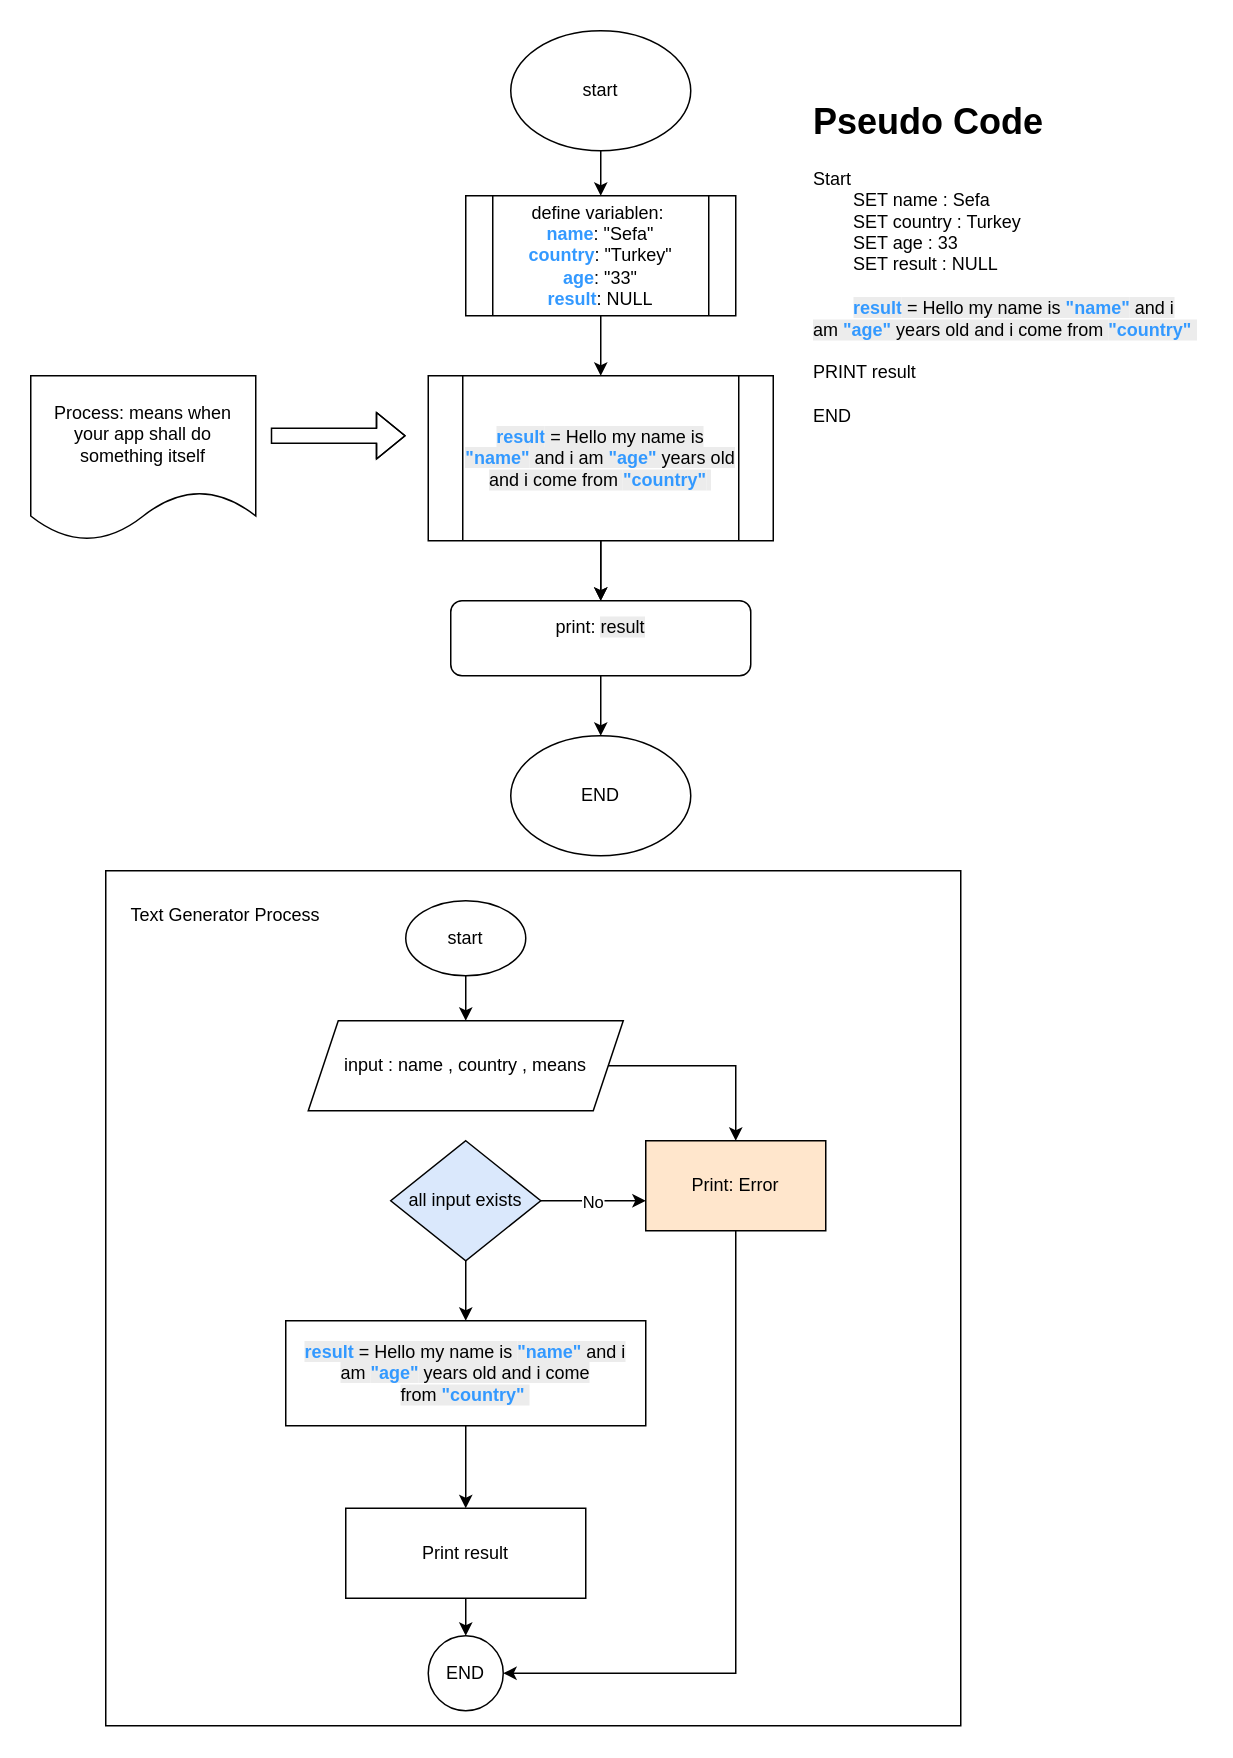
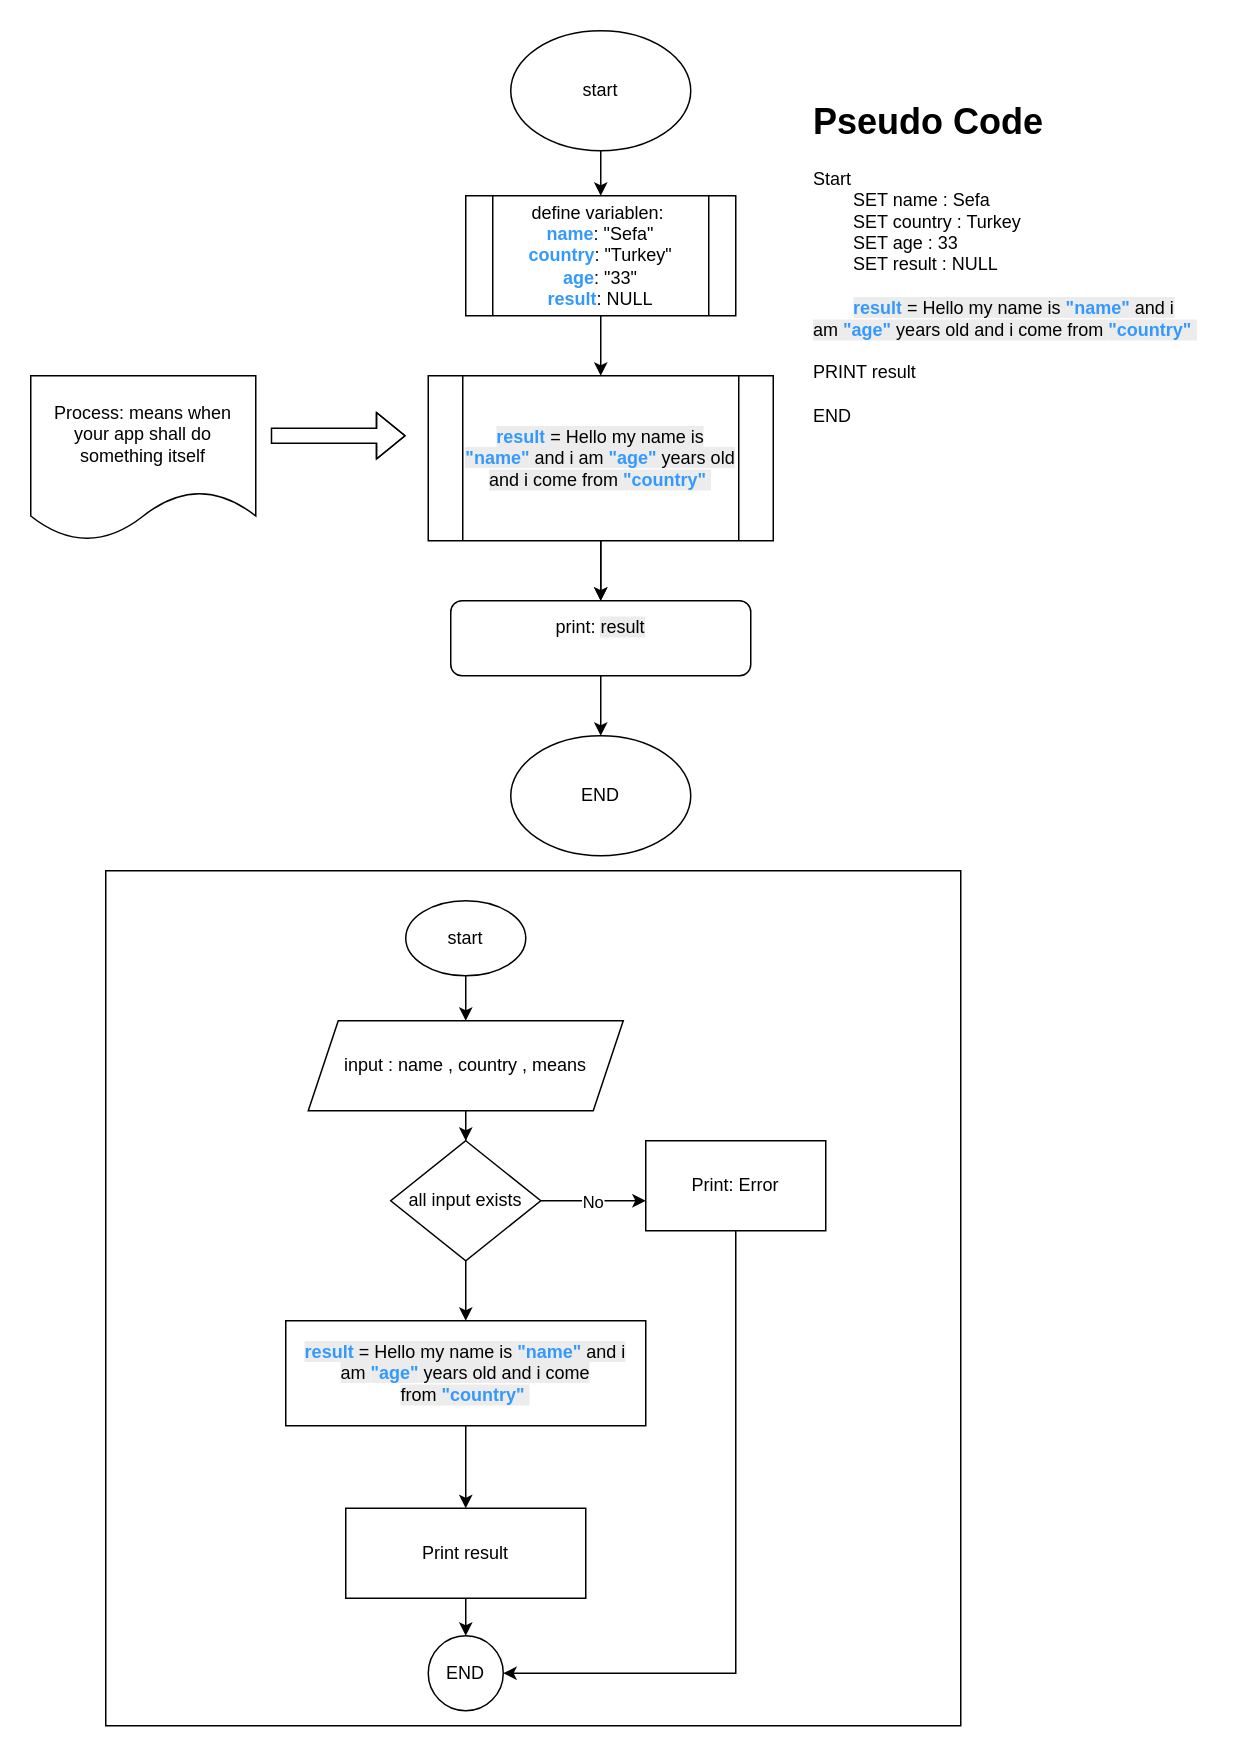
(226, 916) -> none
(705, 1066) -> (466, 1131)
(736, 1186) -> (736, 1186)
(466, 1201) -> (466, 1201)
